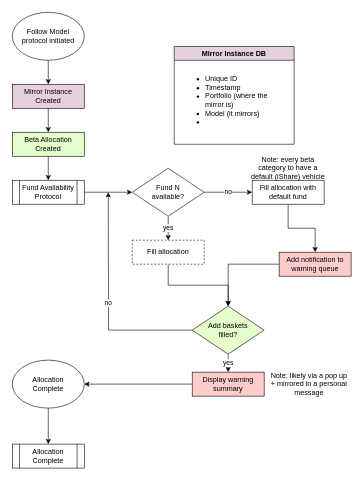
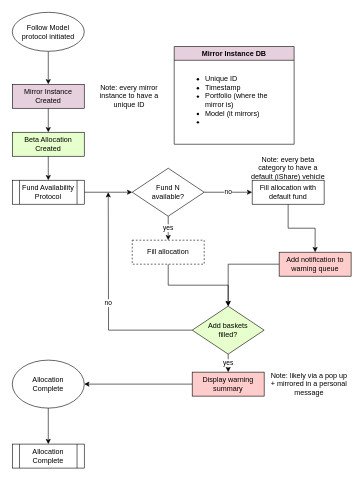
(48, 36) -> (48, 32)
none -> (129, 96)
